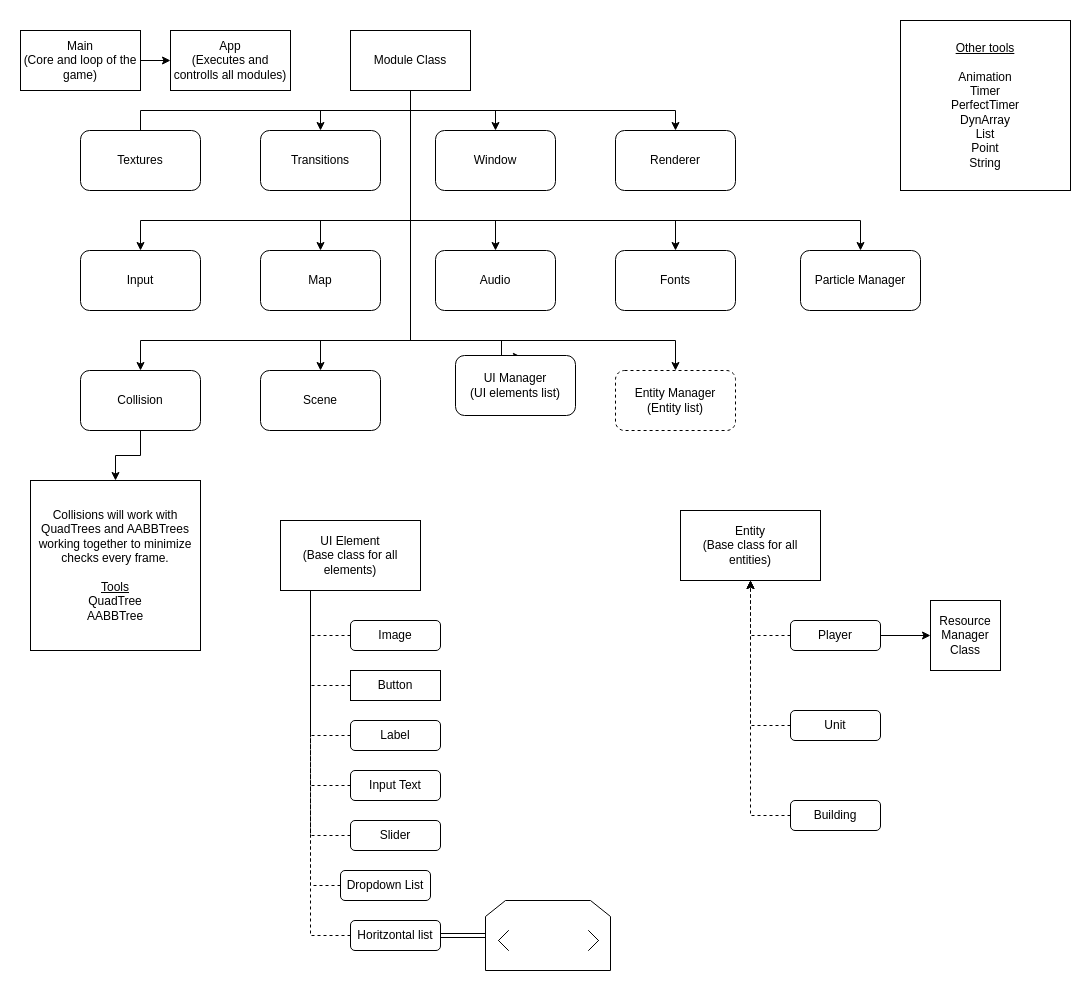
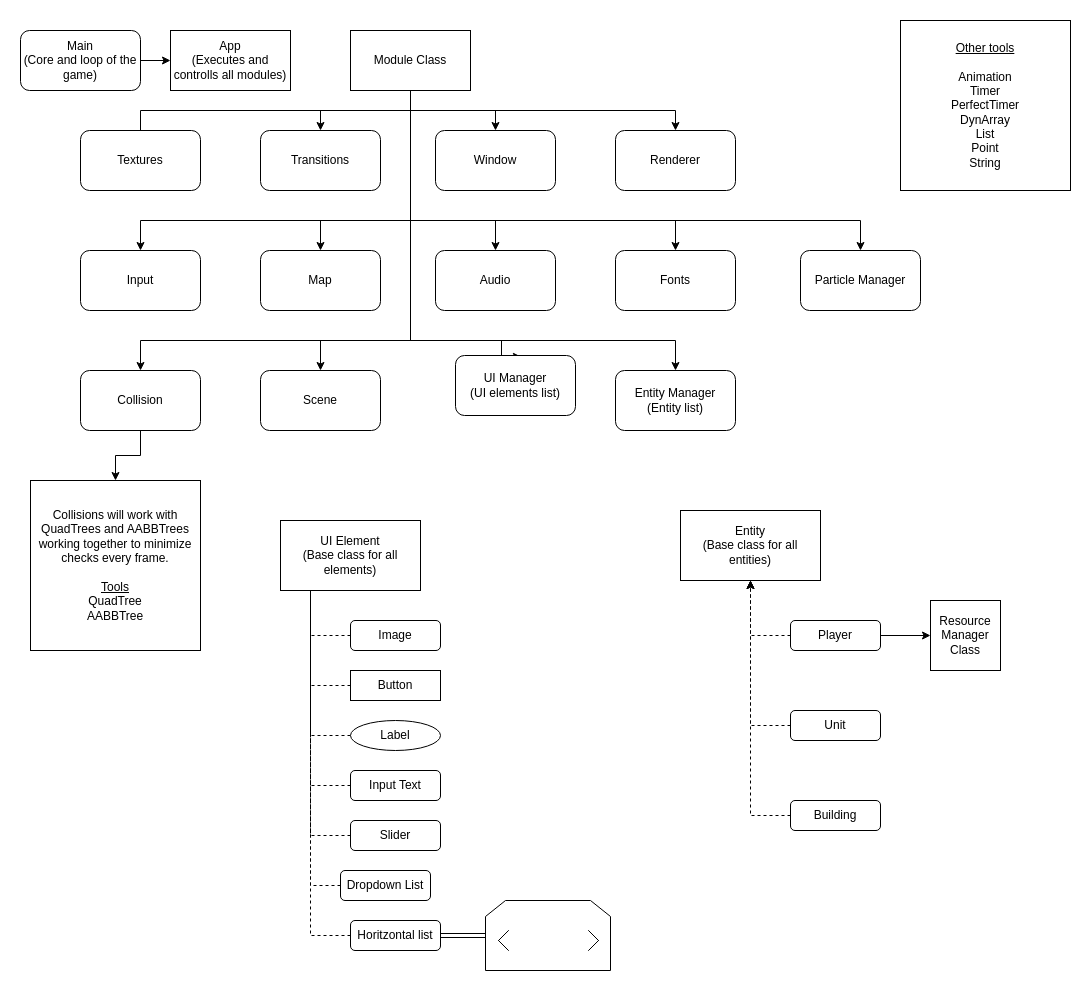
(81, 61) -> (81, 61)
(676, 401) -> (676, 401)
(396, 736) -> (396, 736)
